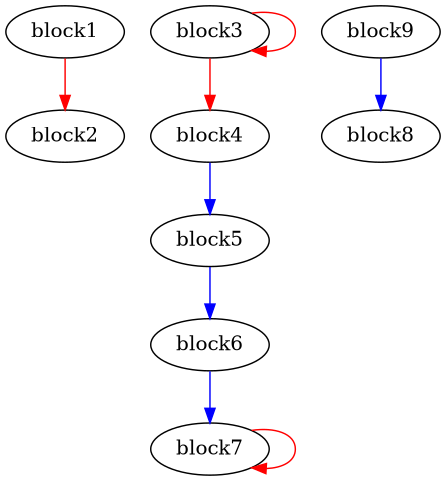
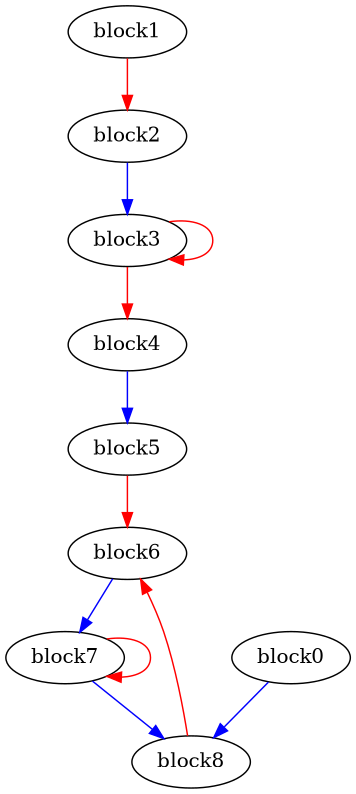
(381, 32) -> (291, 658)
none -> (127, 181)
(210, 286) -> (127, 494)
none -> (173, 662)
none -> (122, 705)
